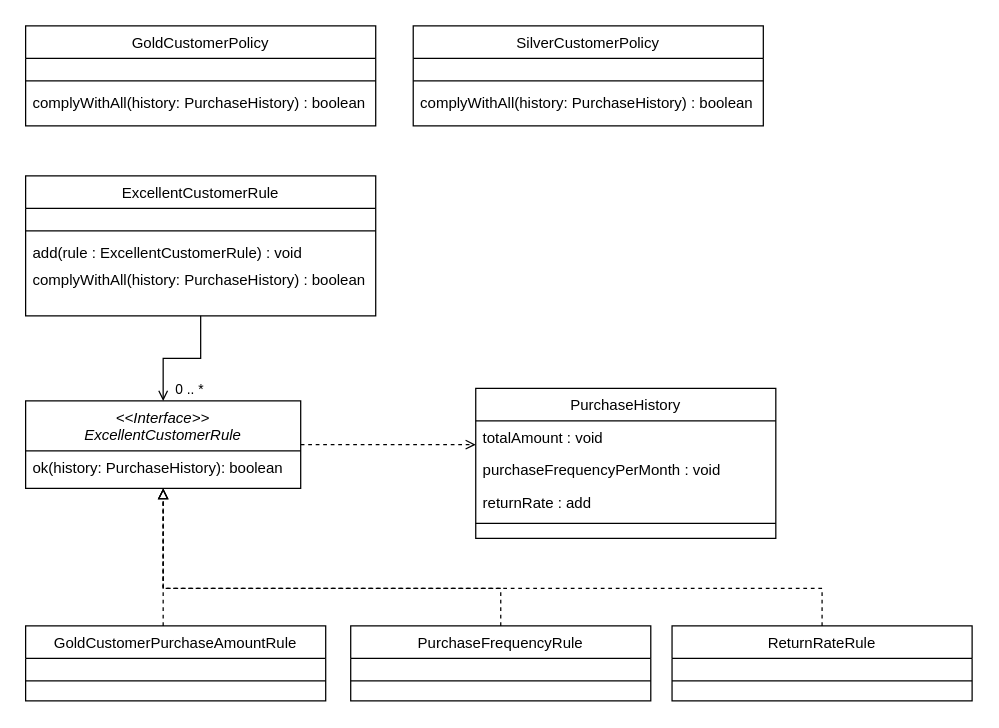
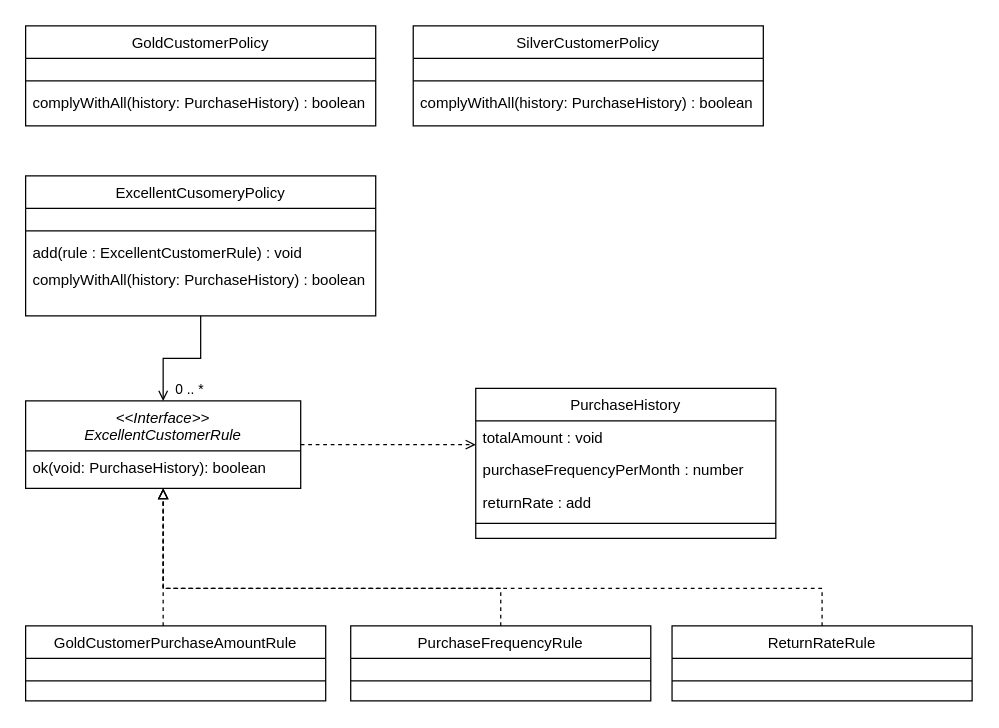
(200, 193) -> (200, 193)
(174, 468) -> (162, 468)
(609, 470) -> (619, 470)
